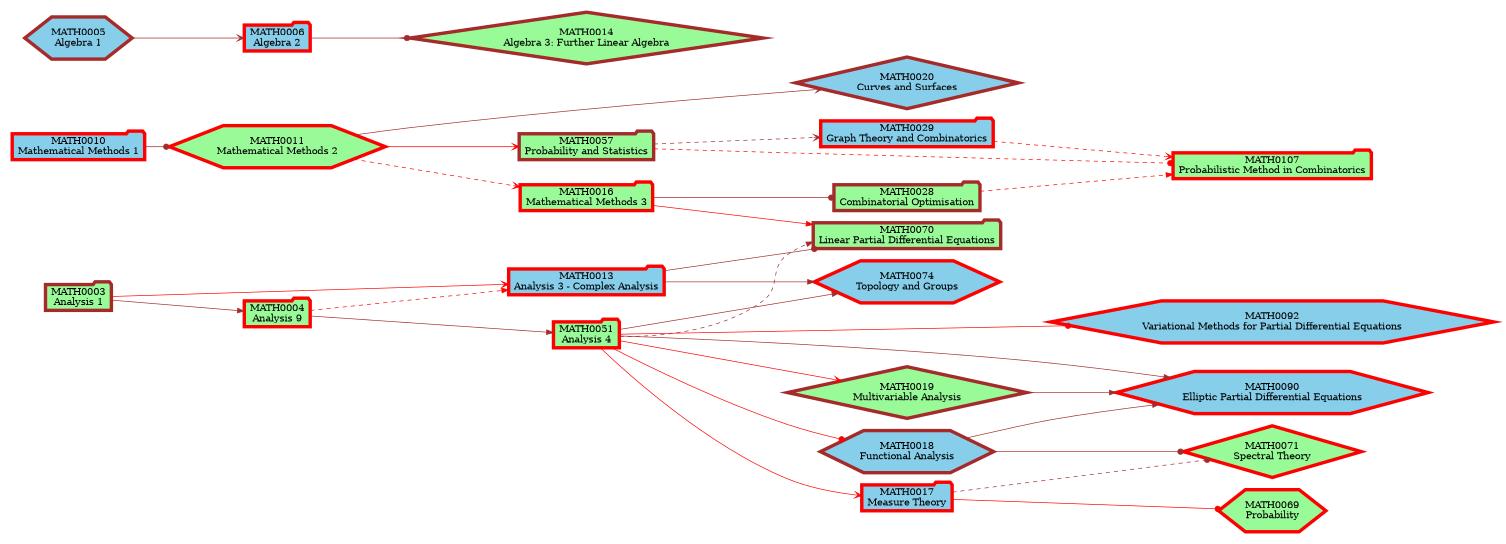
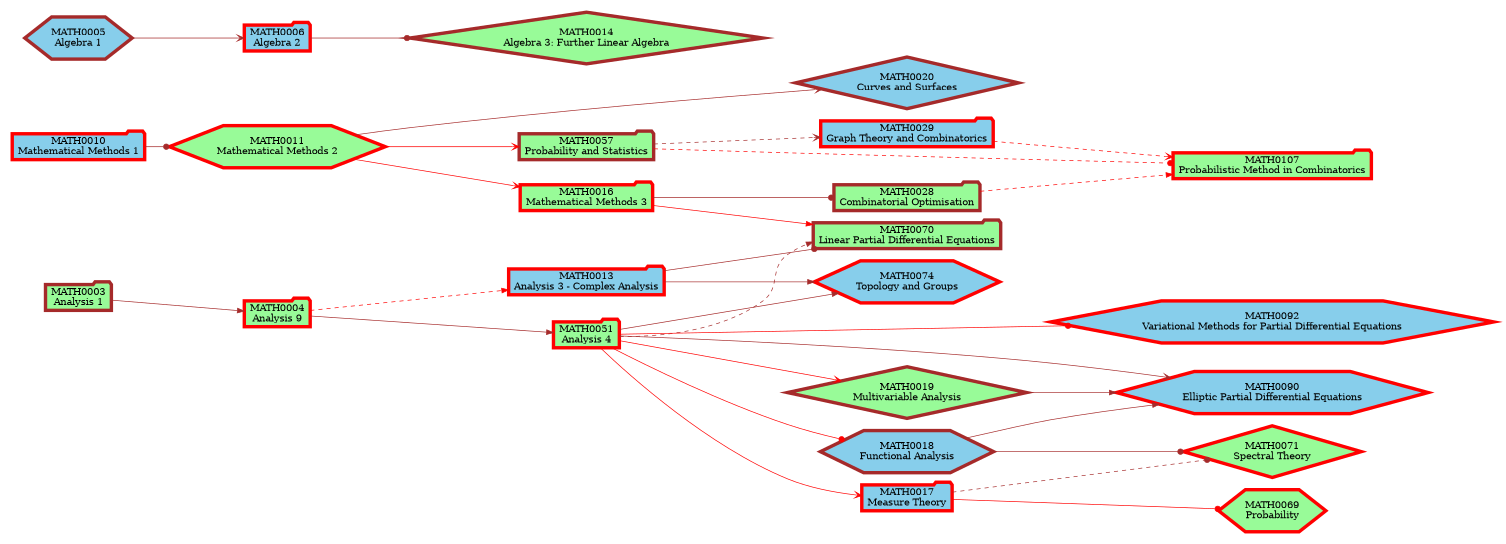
(433, 172) -> (433, 172)
(306, 290) -> none
(892, 350) -> (892, 350)
